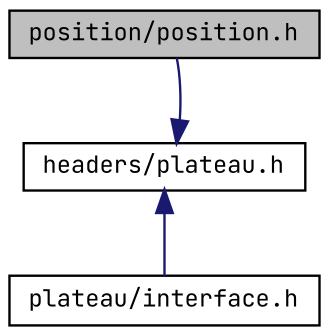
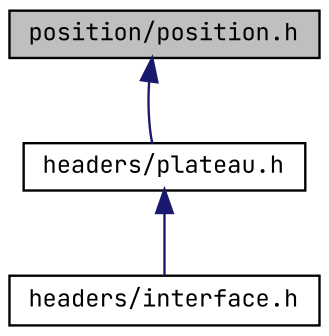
(180, 89) -> (149, 113)
(164, 301) -> (164, 301)
